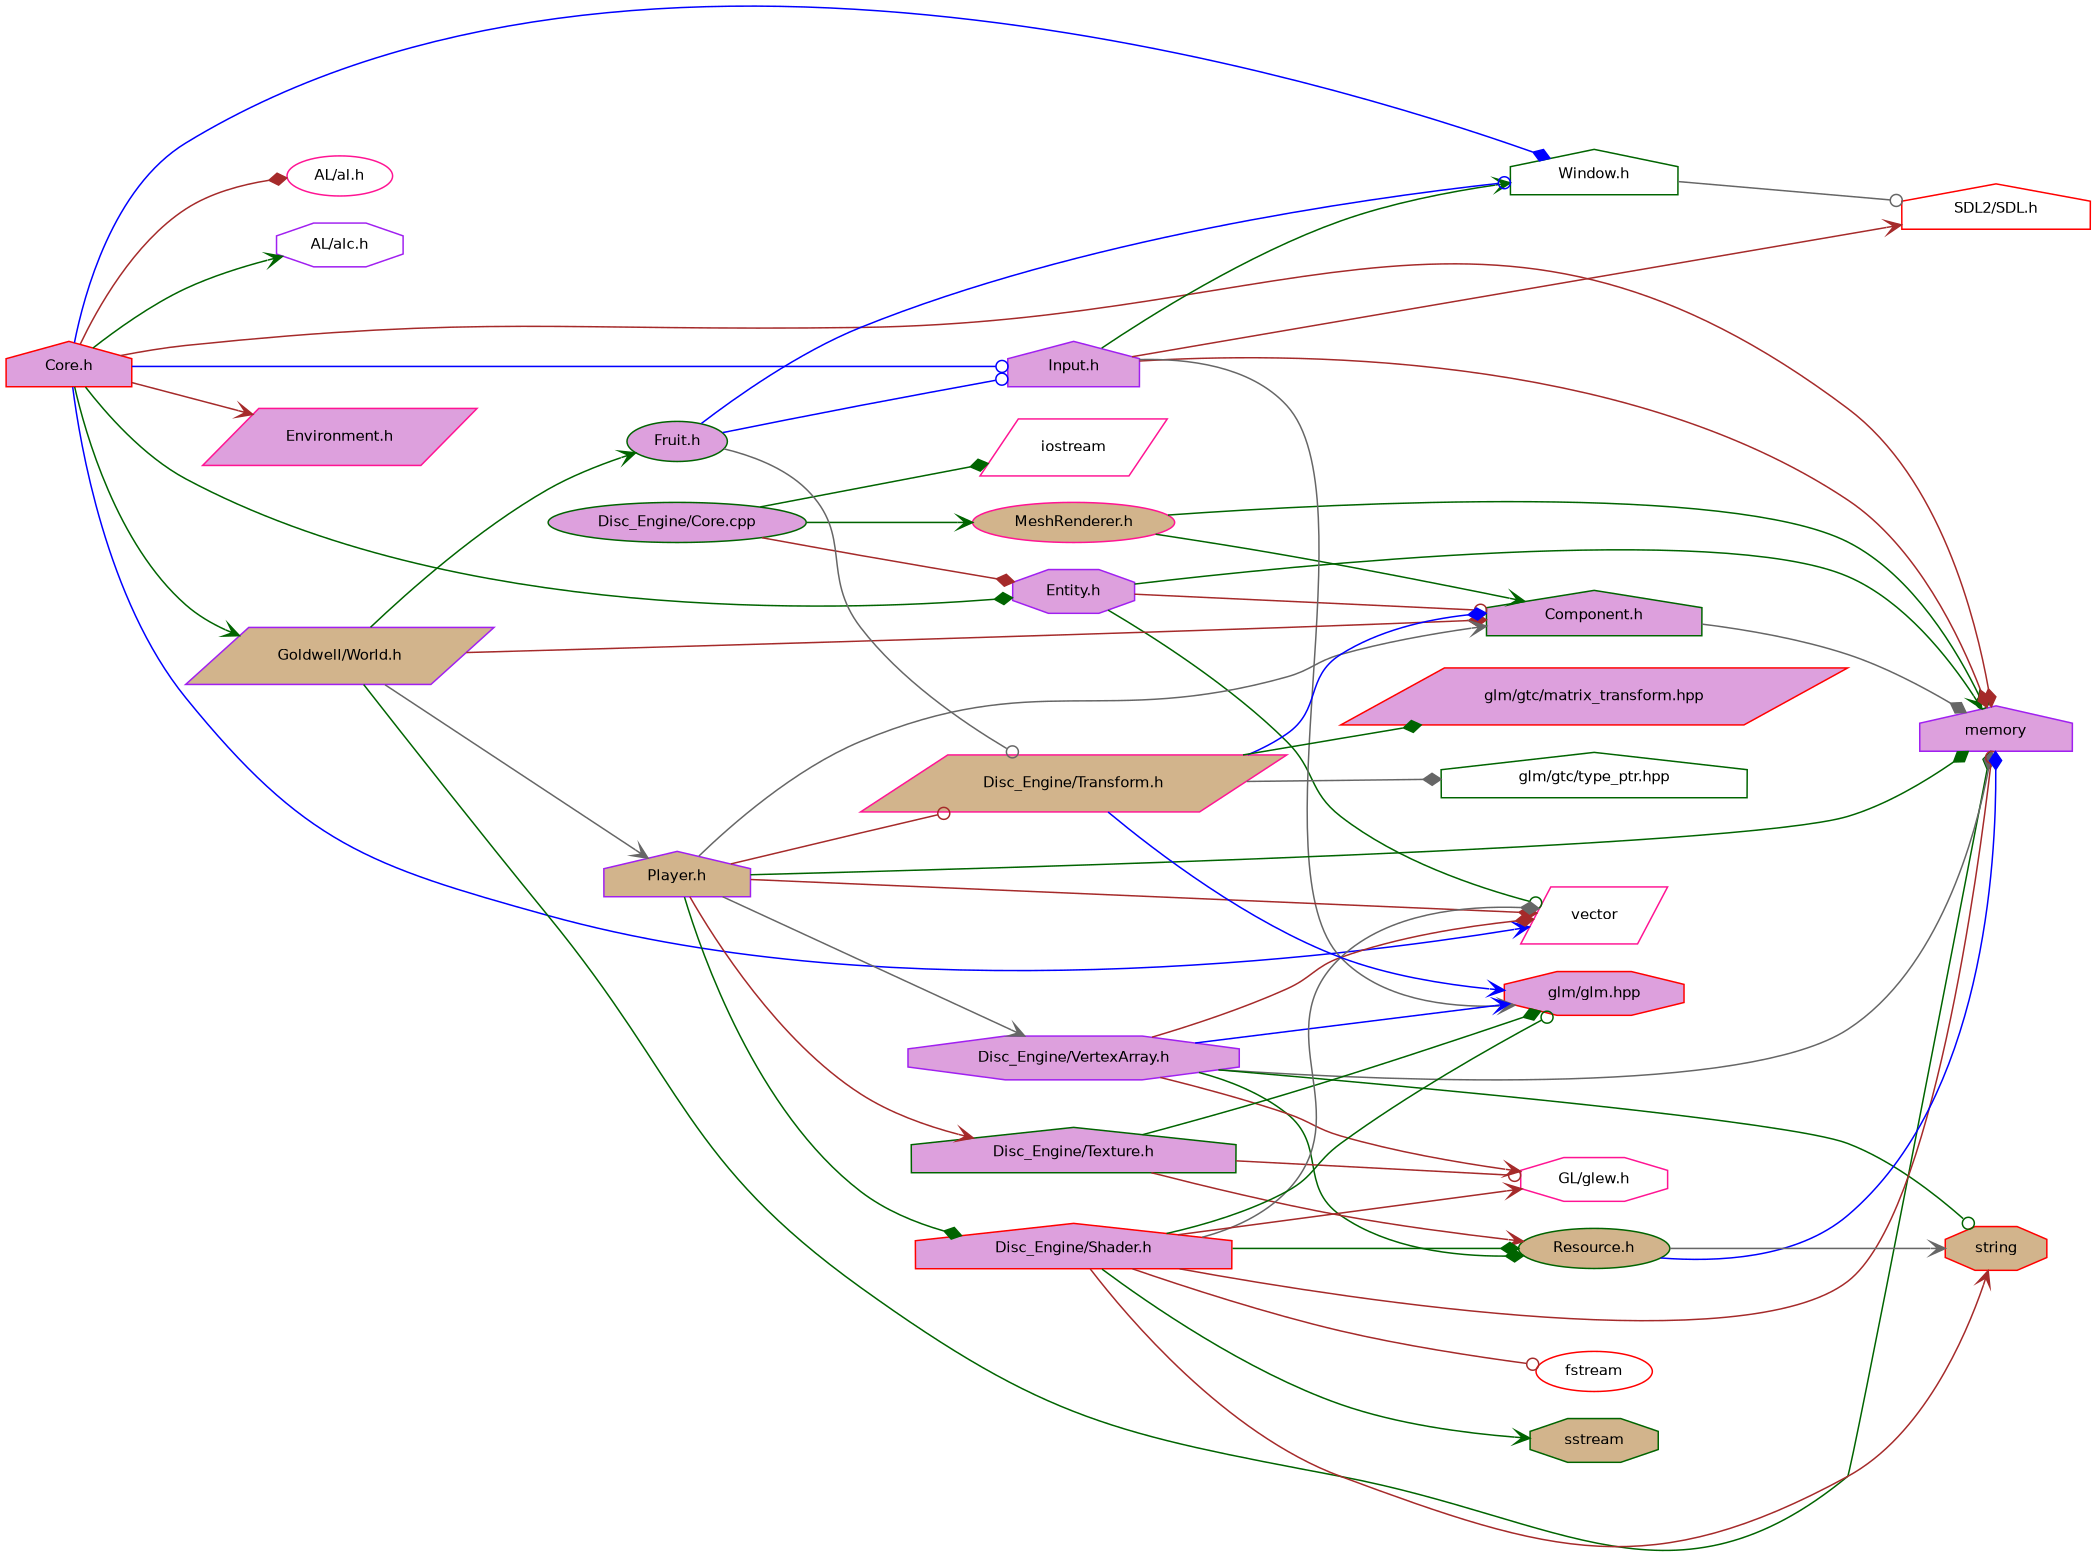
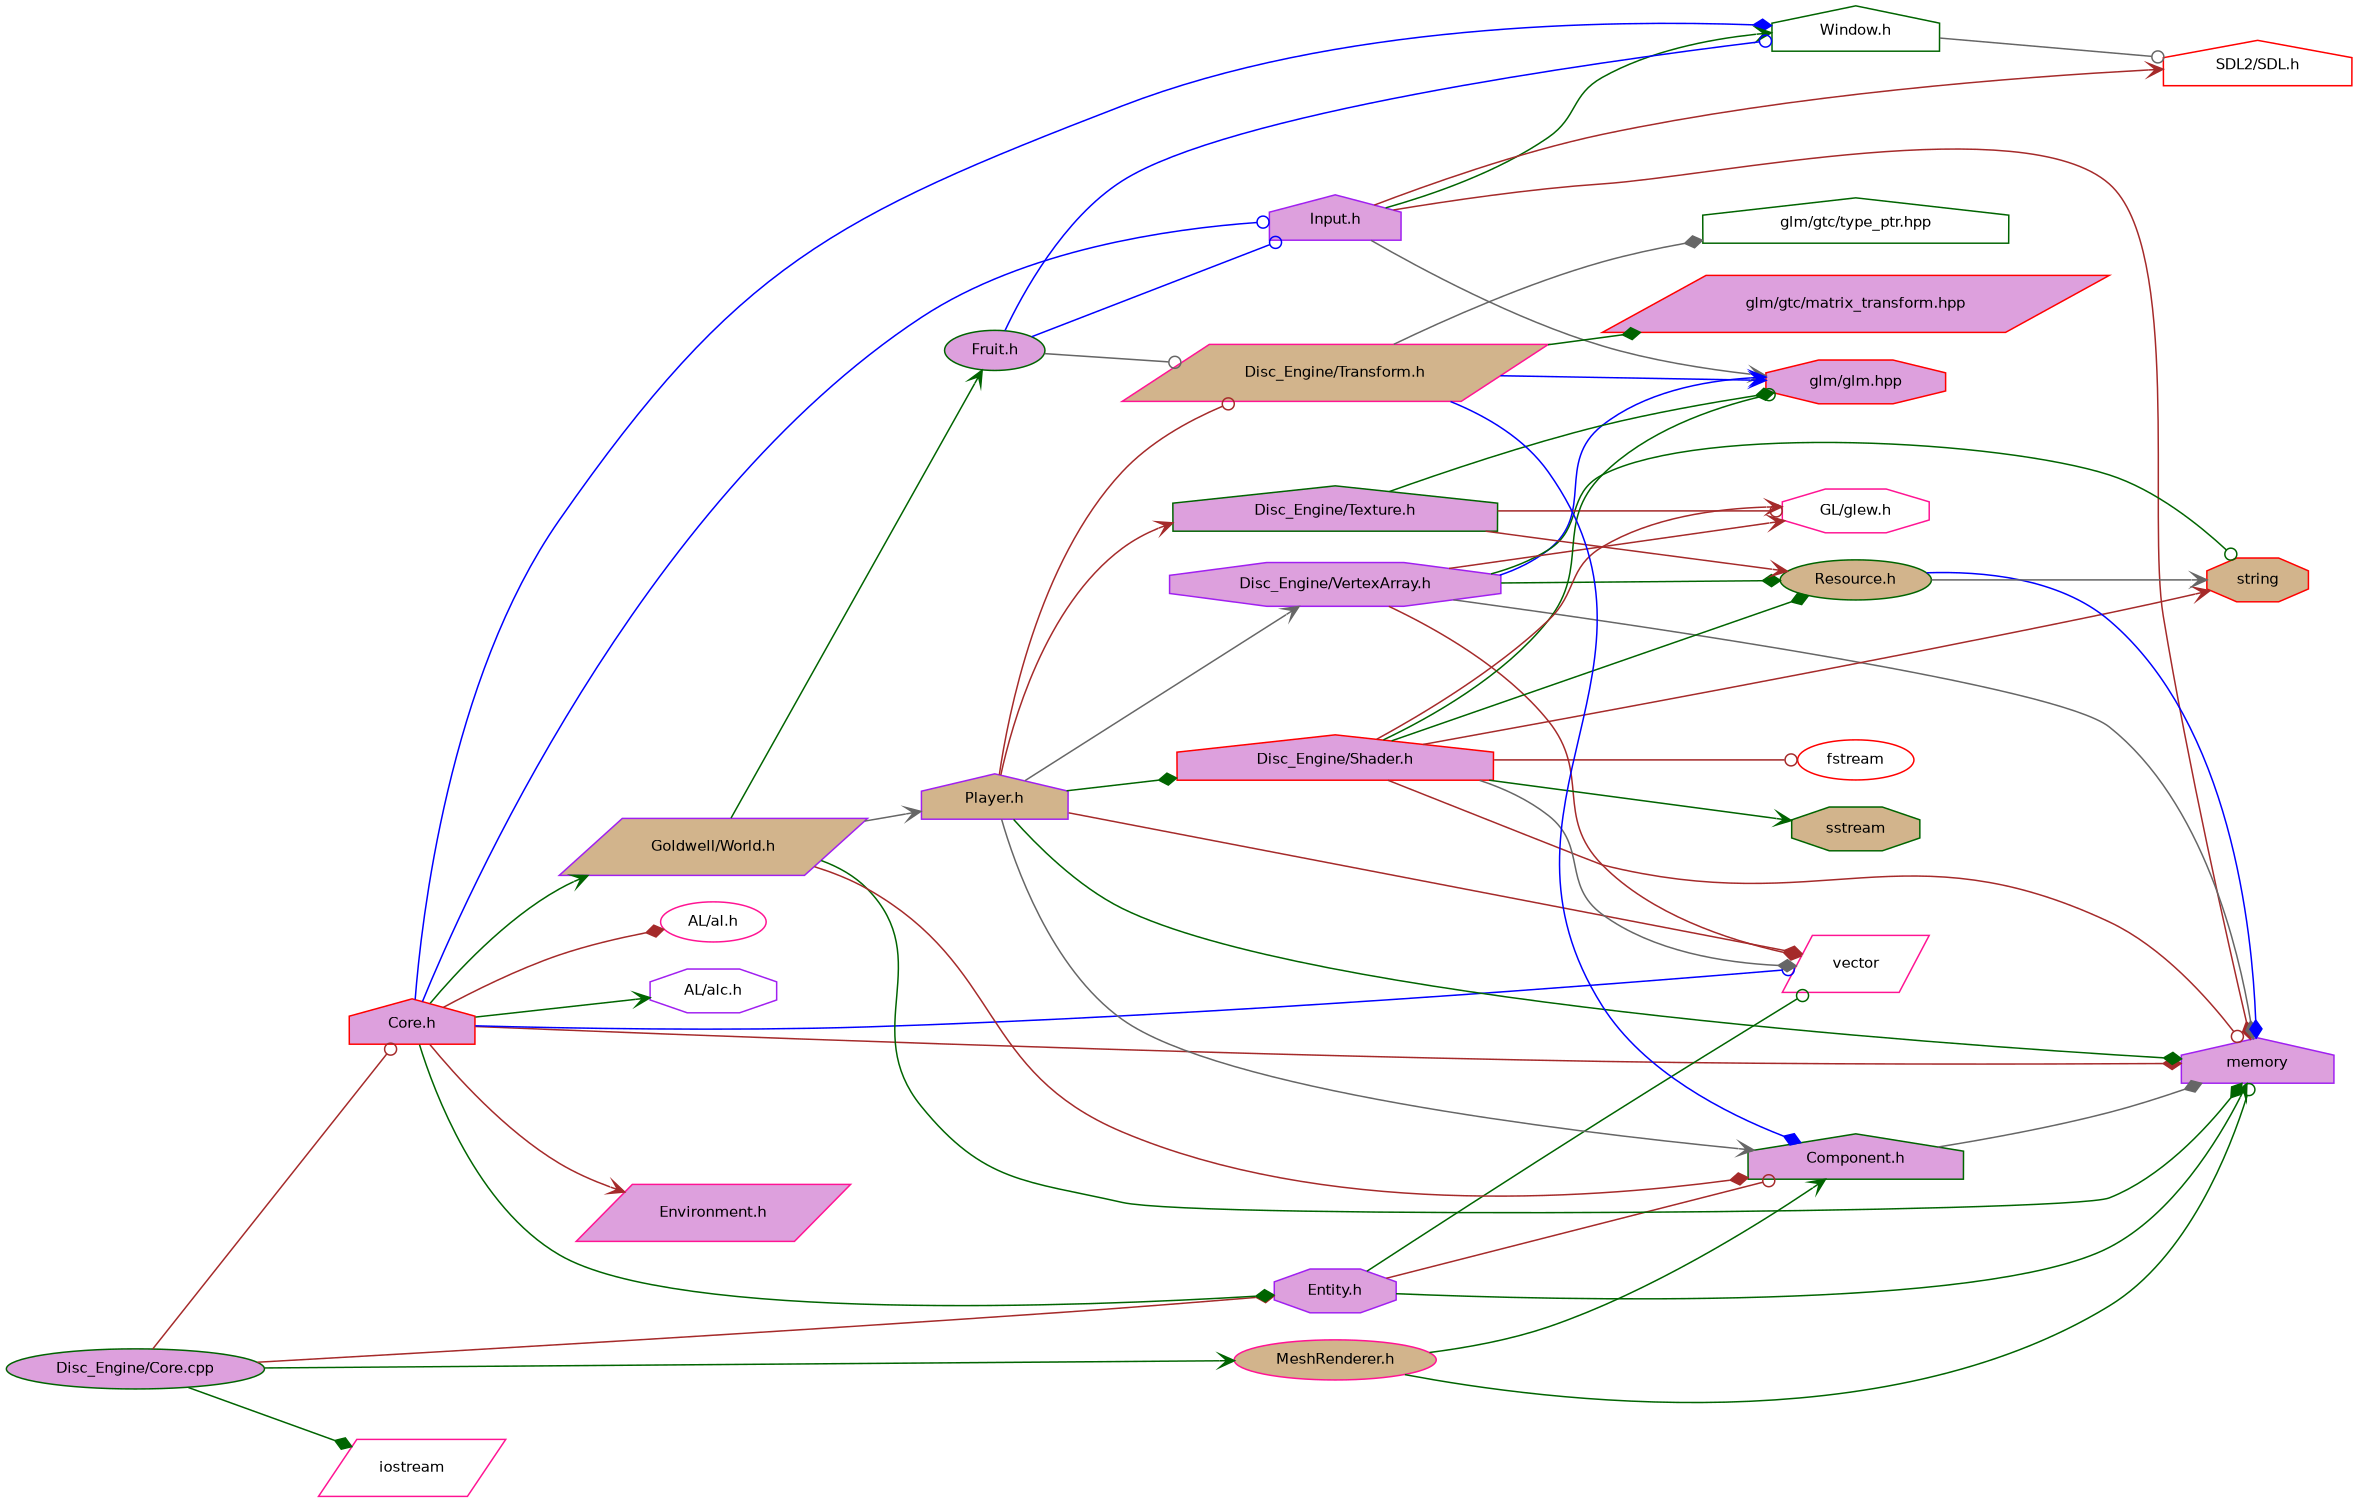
(648, 938) -> (1097, 1017)
none -> (270, 1201)
